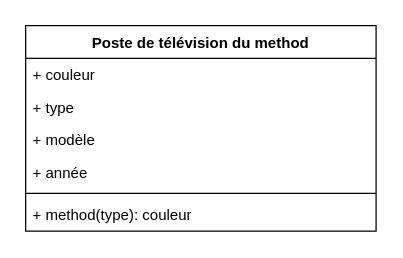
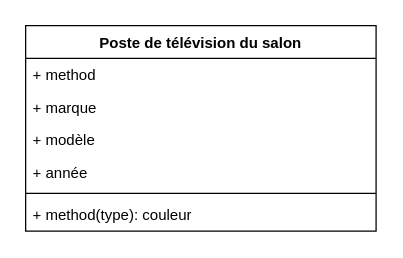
(201, 43) -> (201, 43)
(67, 76) -> (65, 76)
(56, 108) -> (65, 108)
